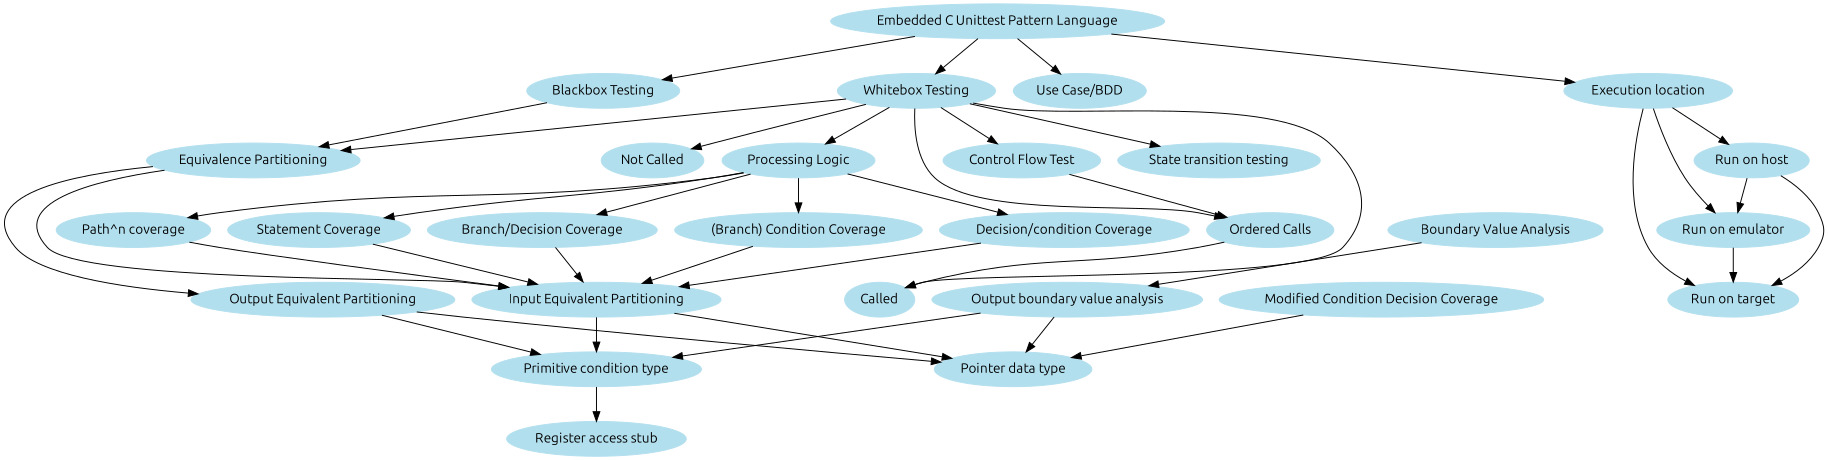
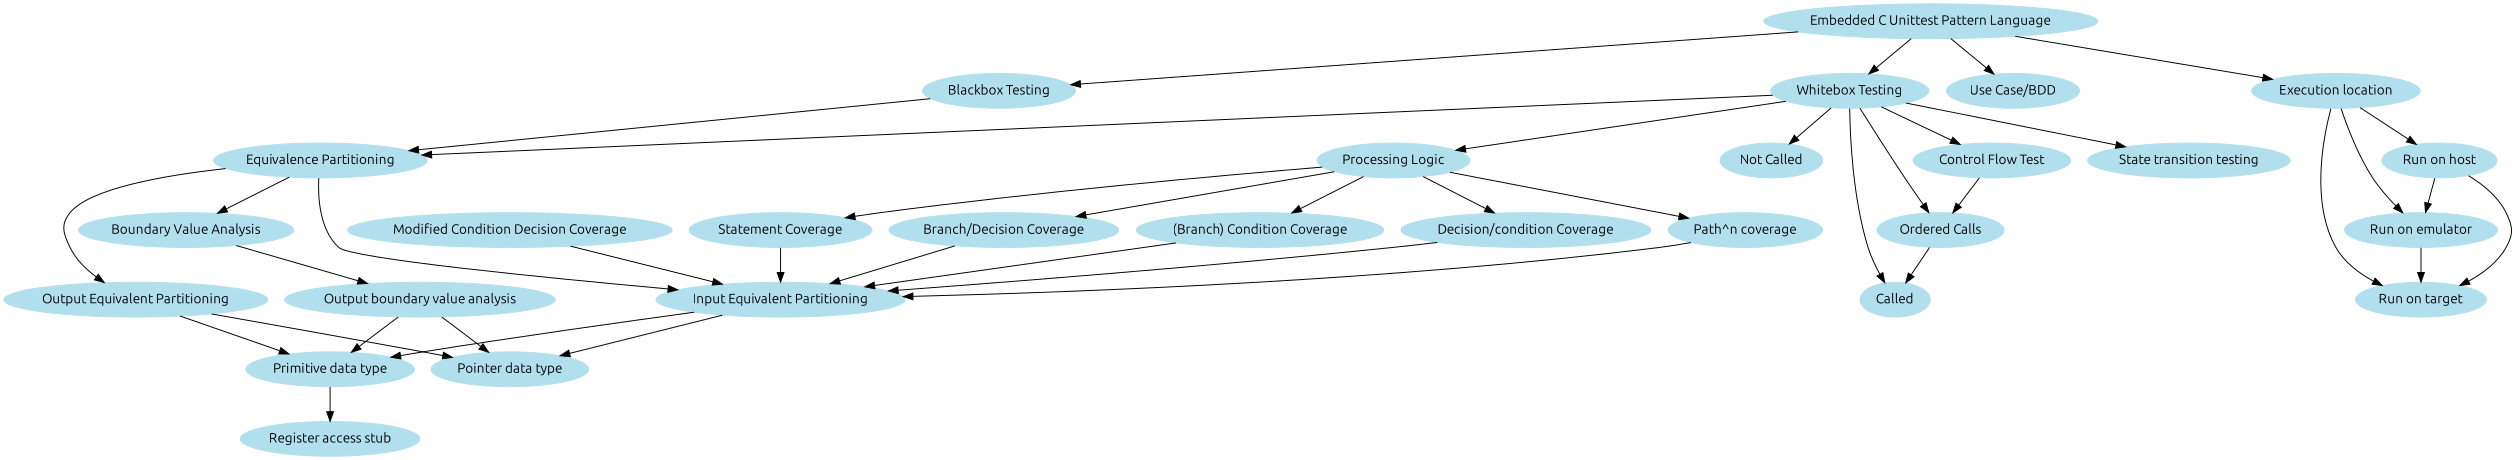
none -> (258, 193)
(1192, 335) -> (642, 264)
(596, 369) -> (330, 369)
